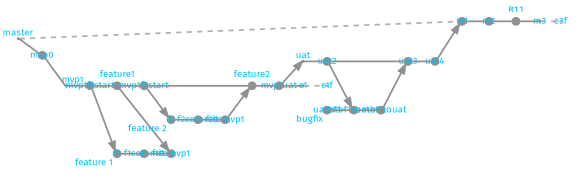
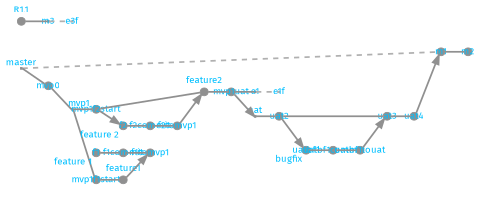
(502, 21) -> none
(338, 82) -> (290, 130)
(131, 86) -> (83, 109)
(102, 116) -> none
